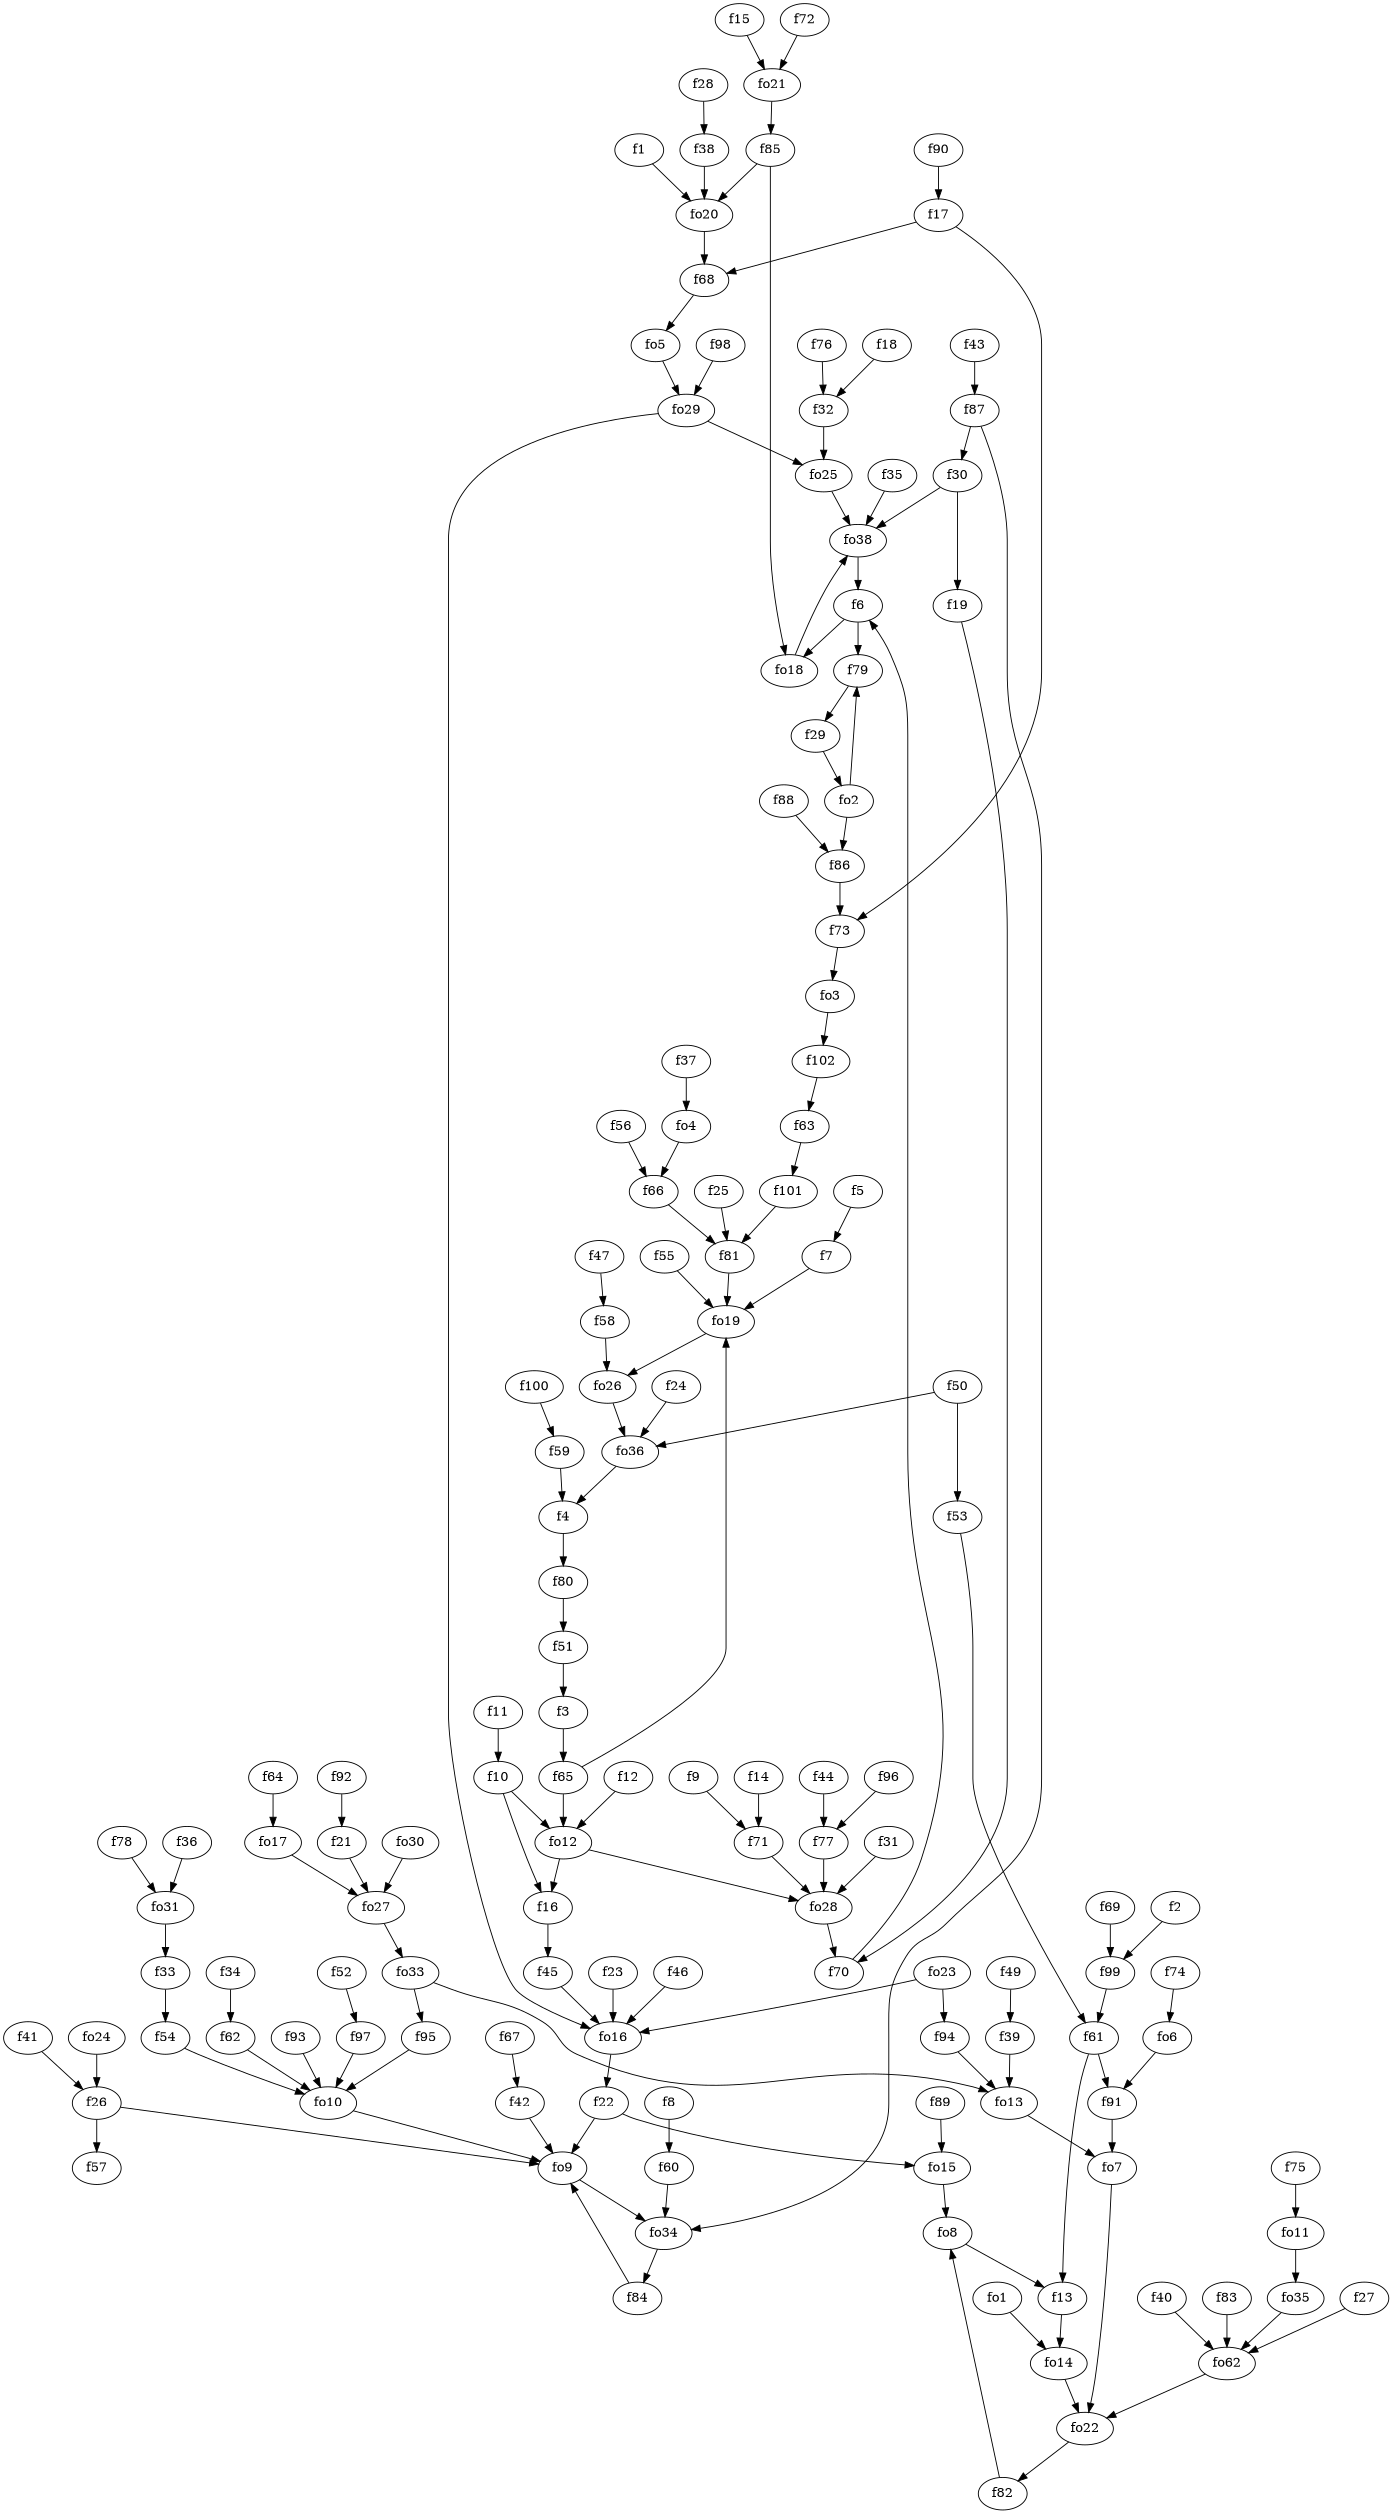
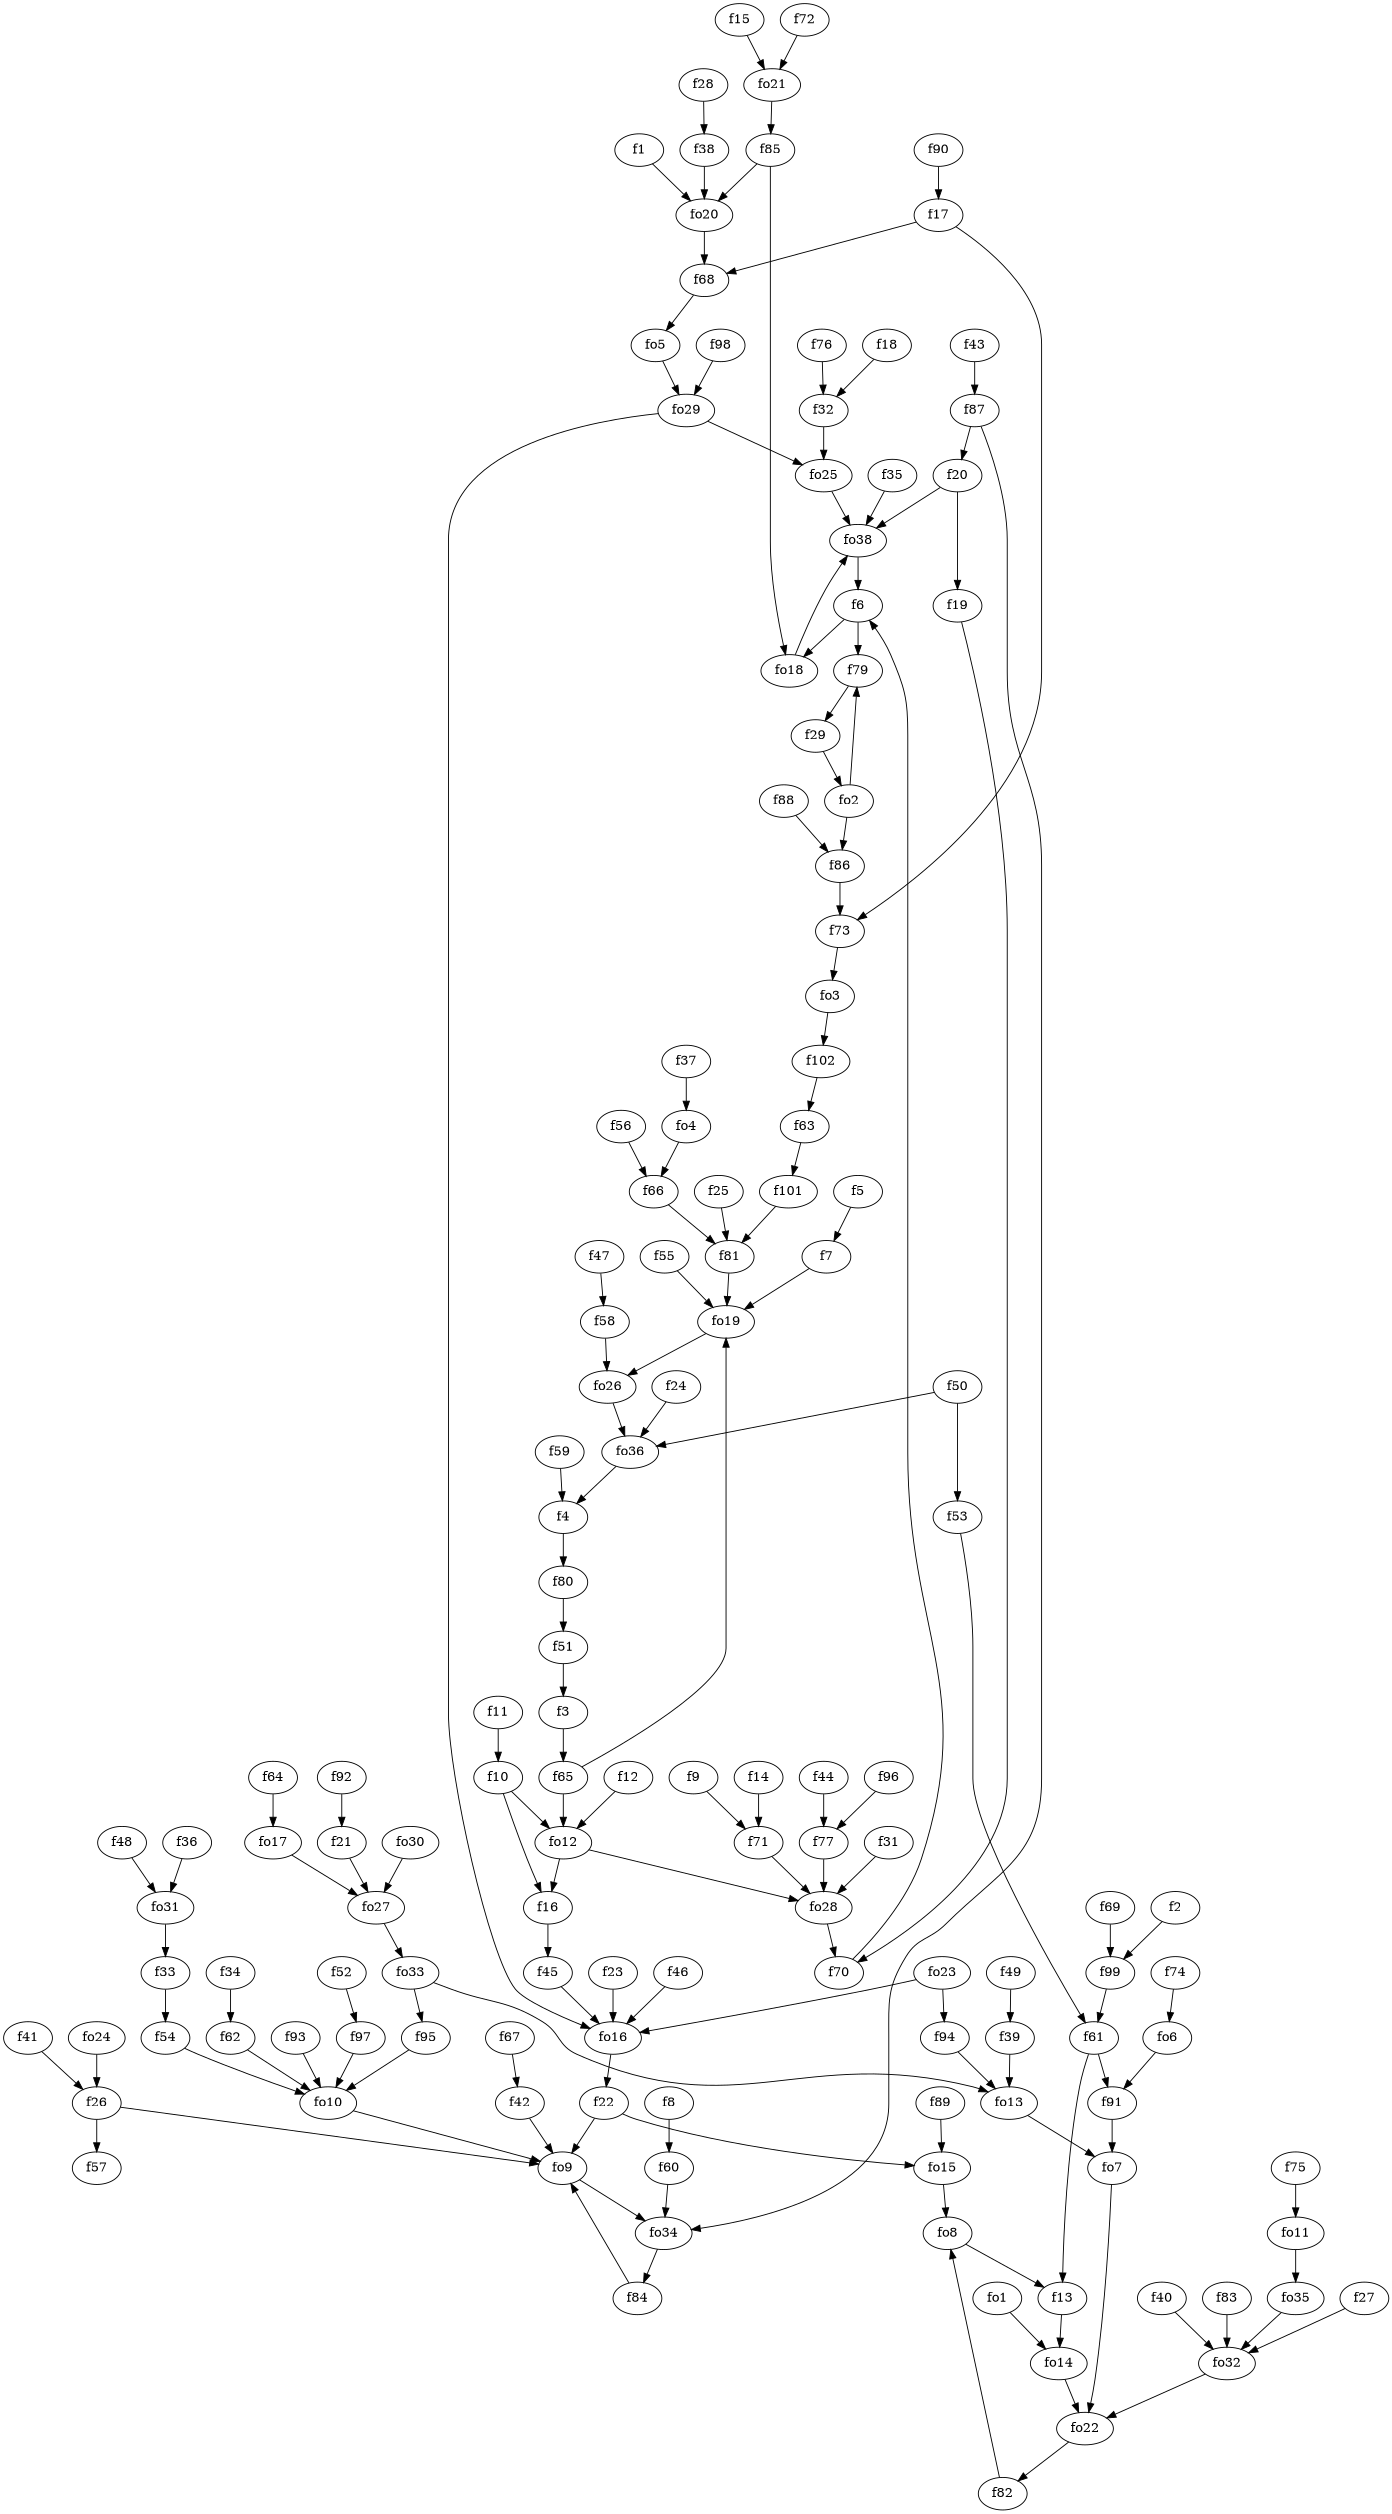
(958, 476) -> (958, 476)
(534, 1387) -> none
(122, 1843) -> (122, 1843)
(1227, 2363) -> (1227, 2363)
